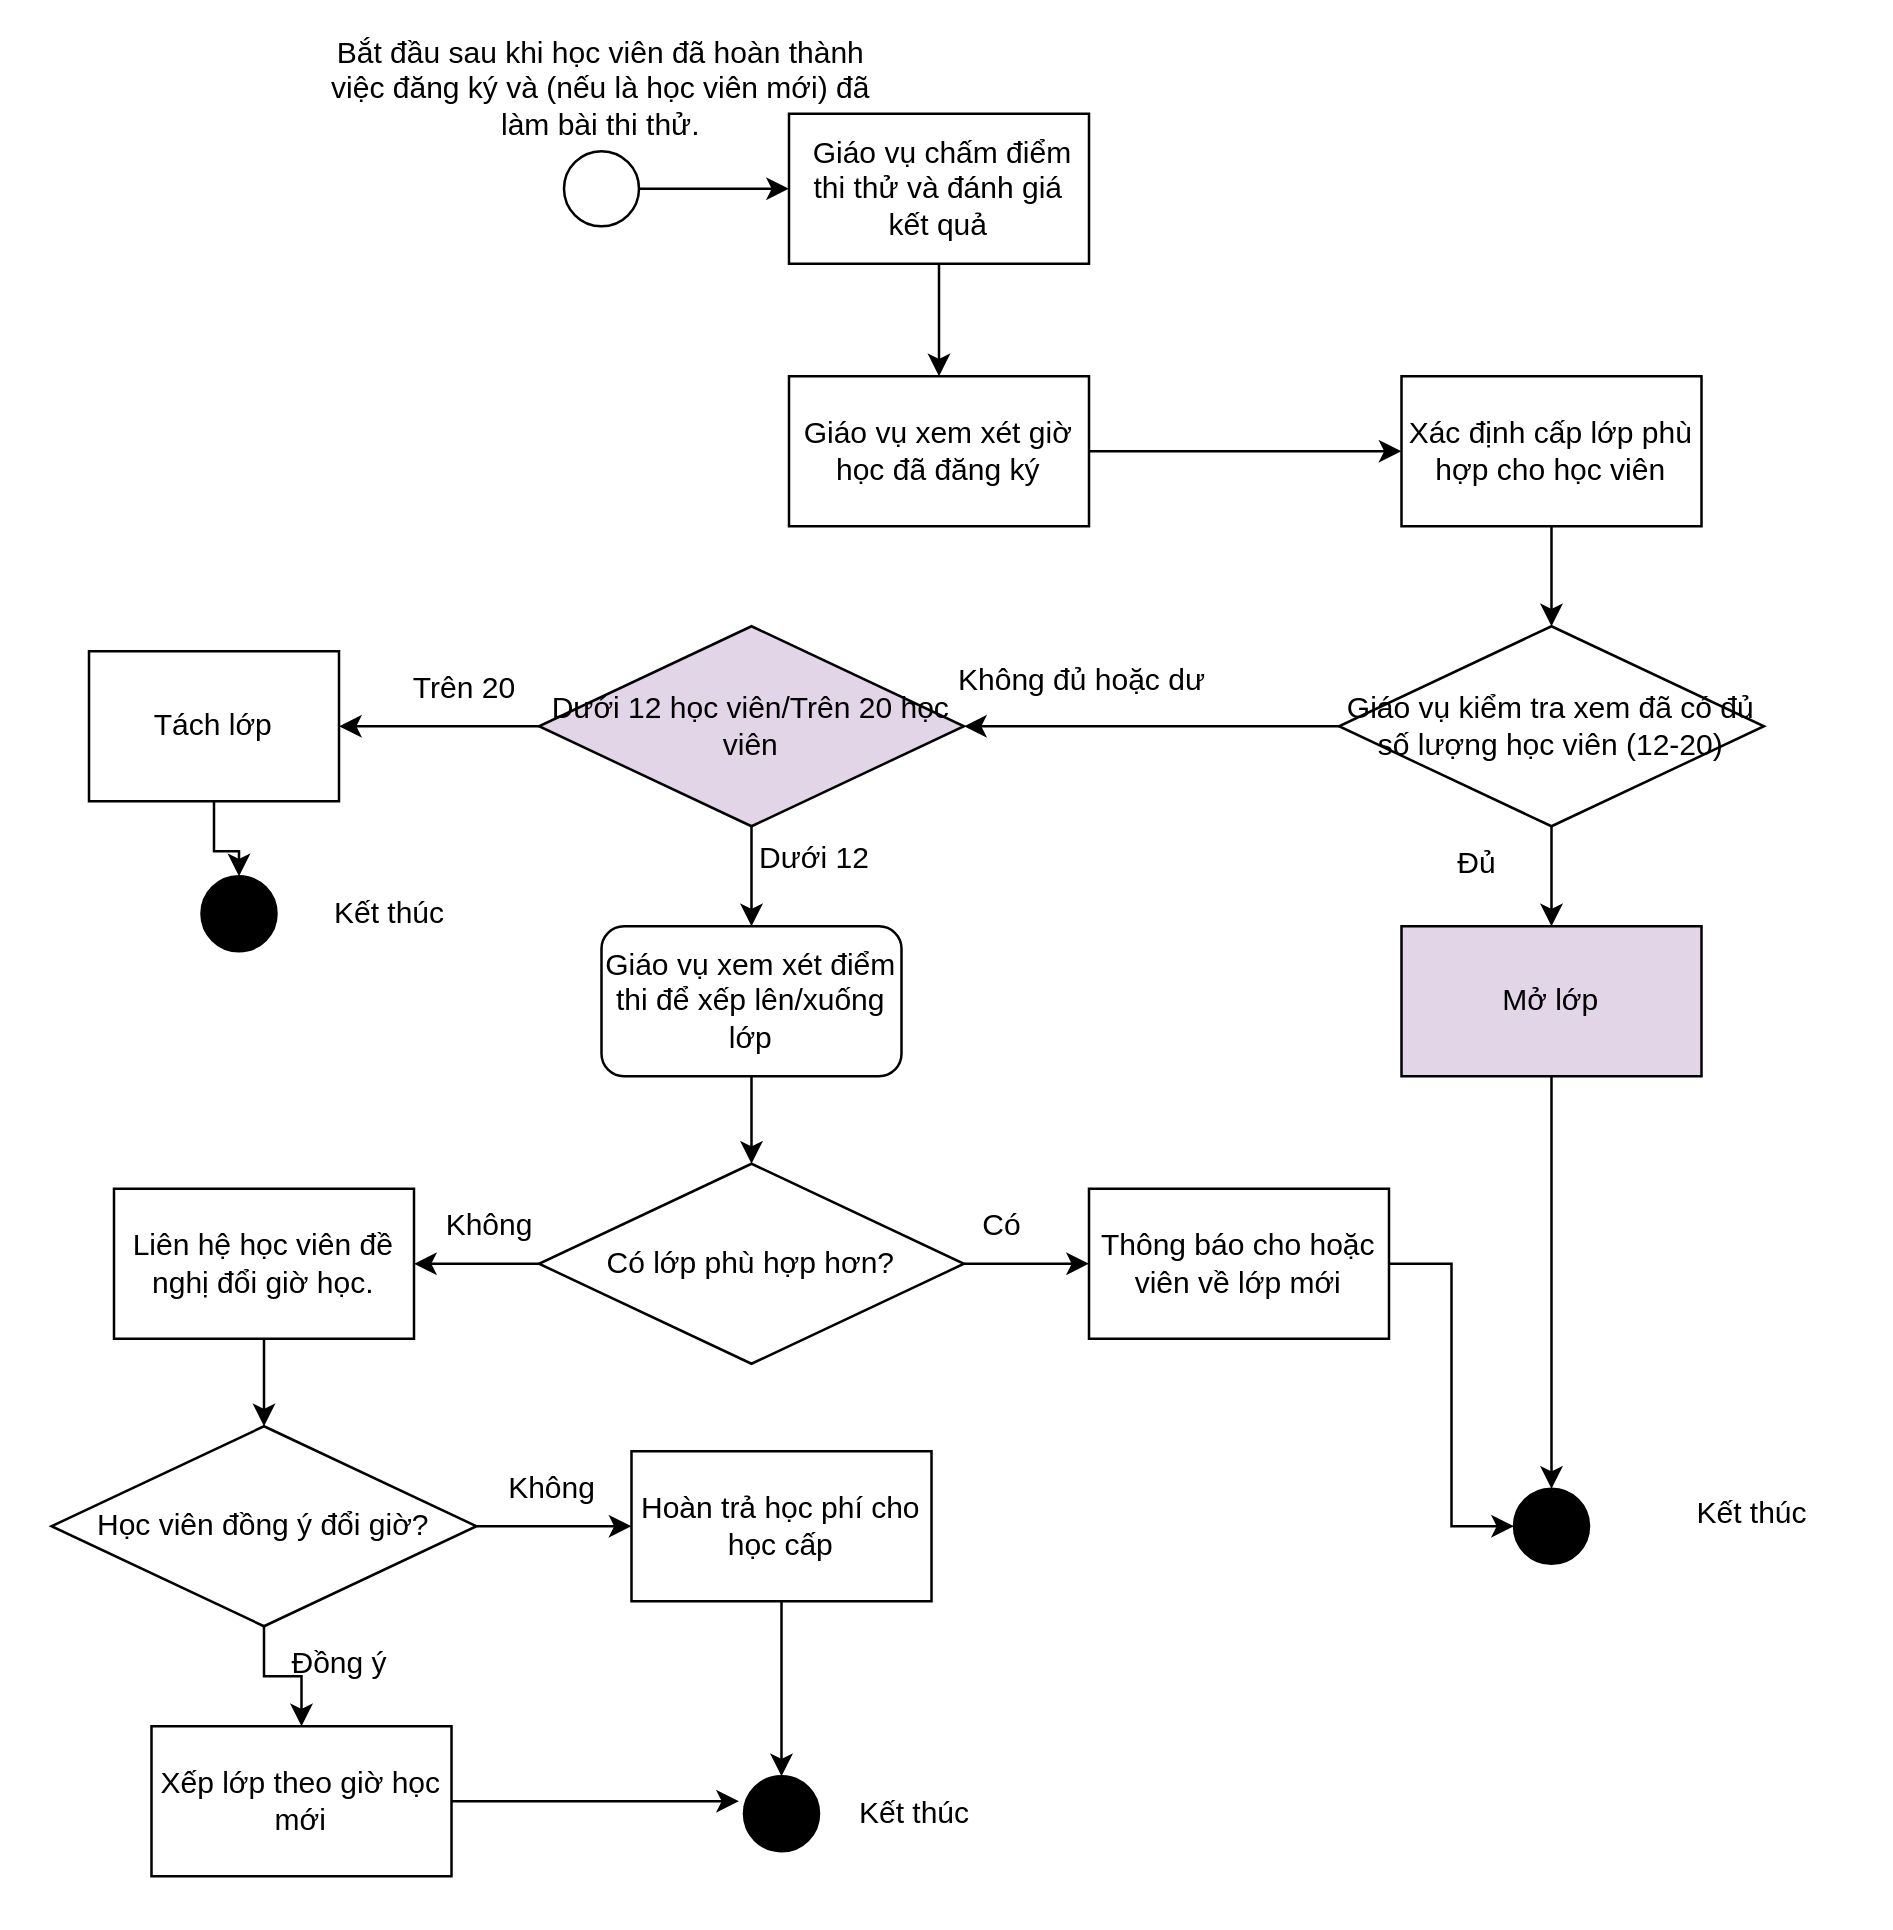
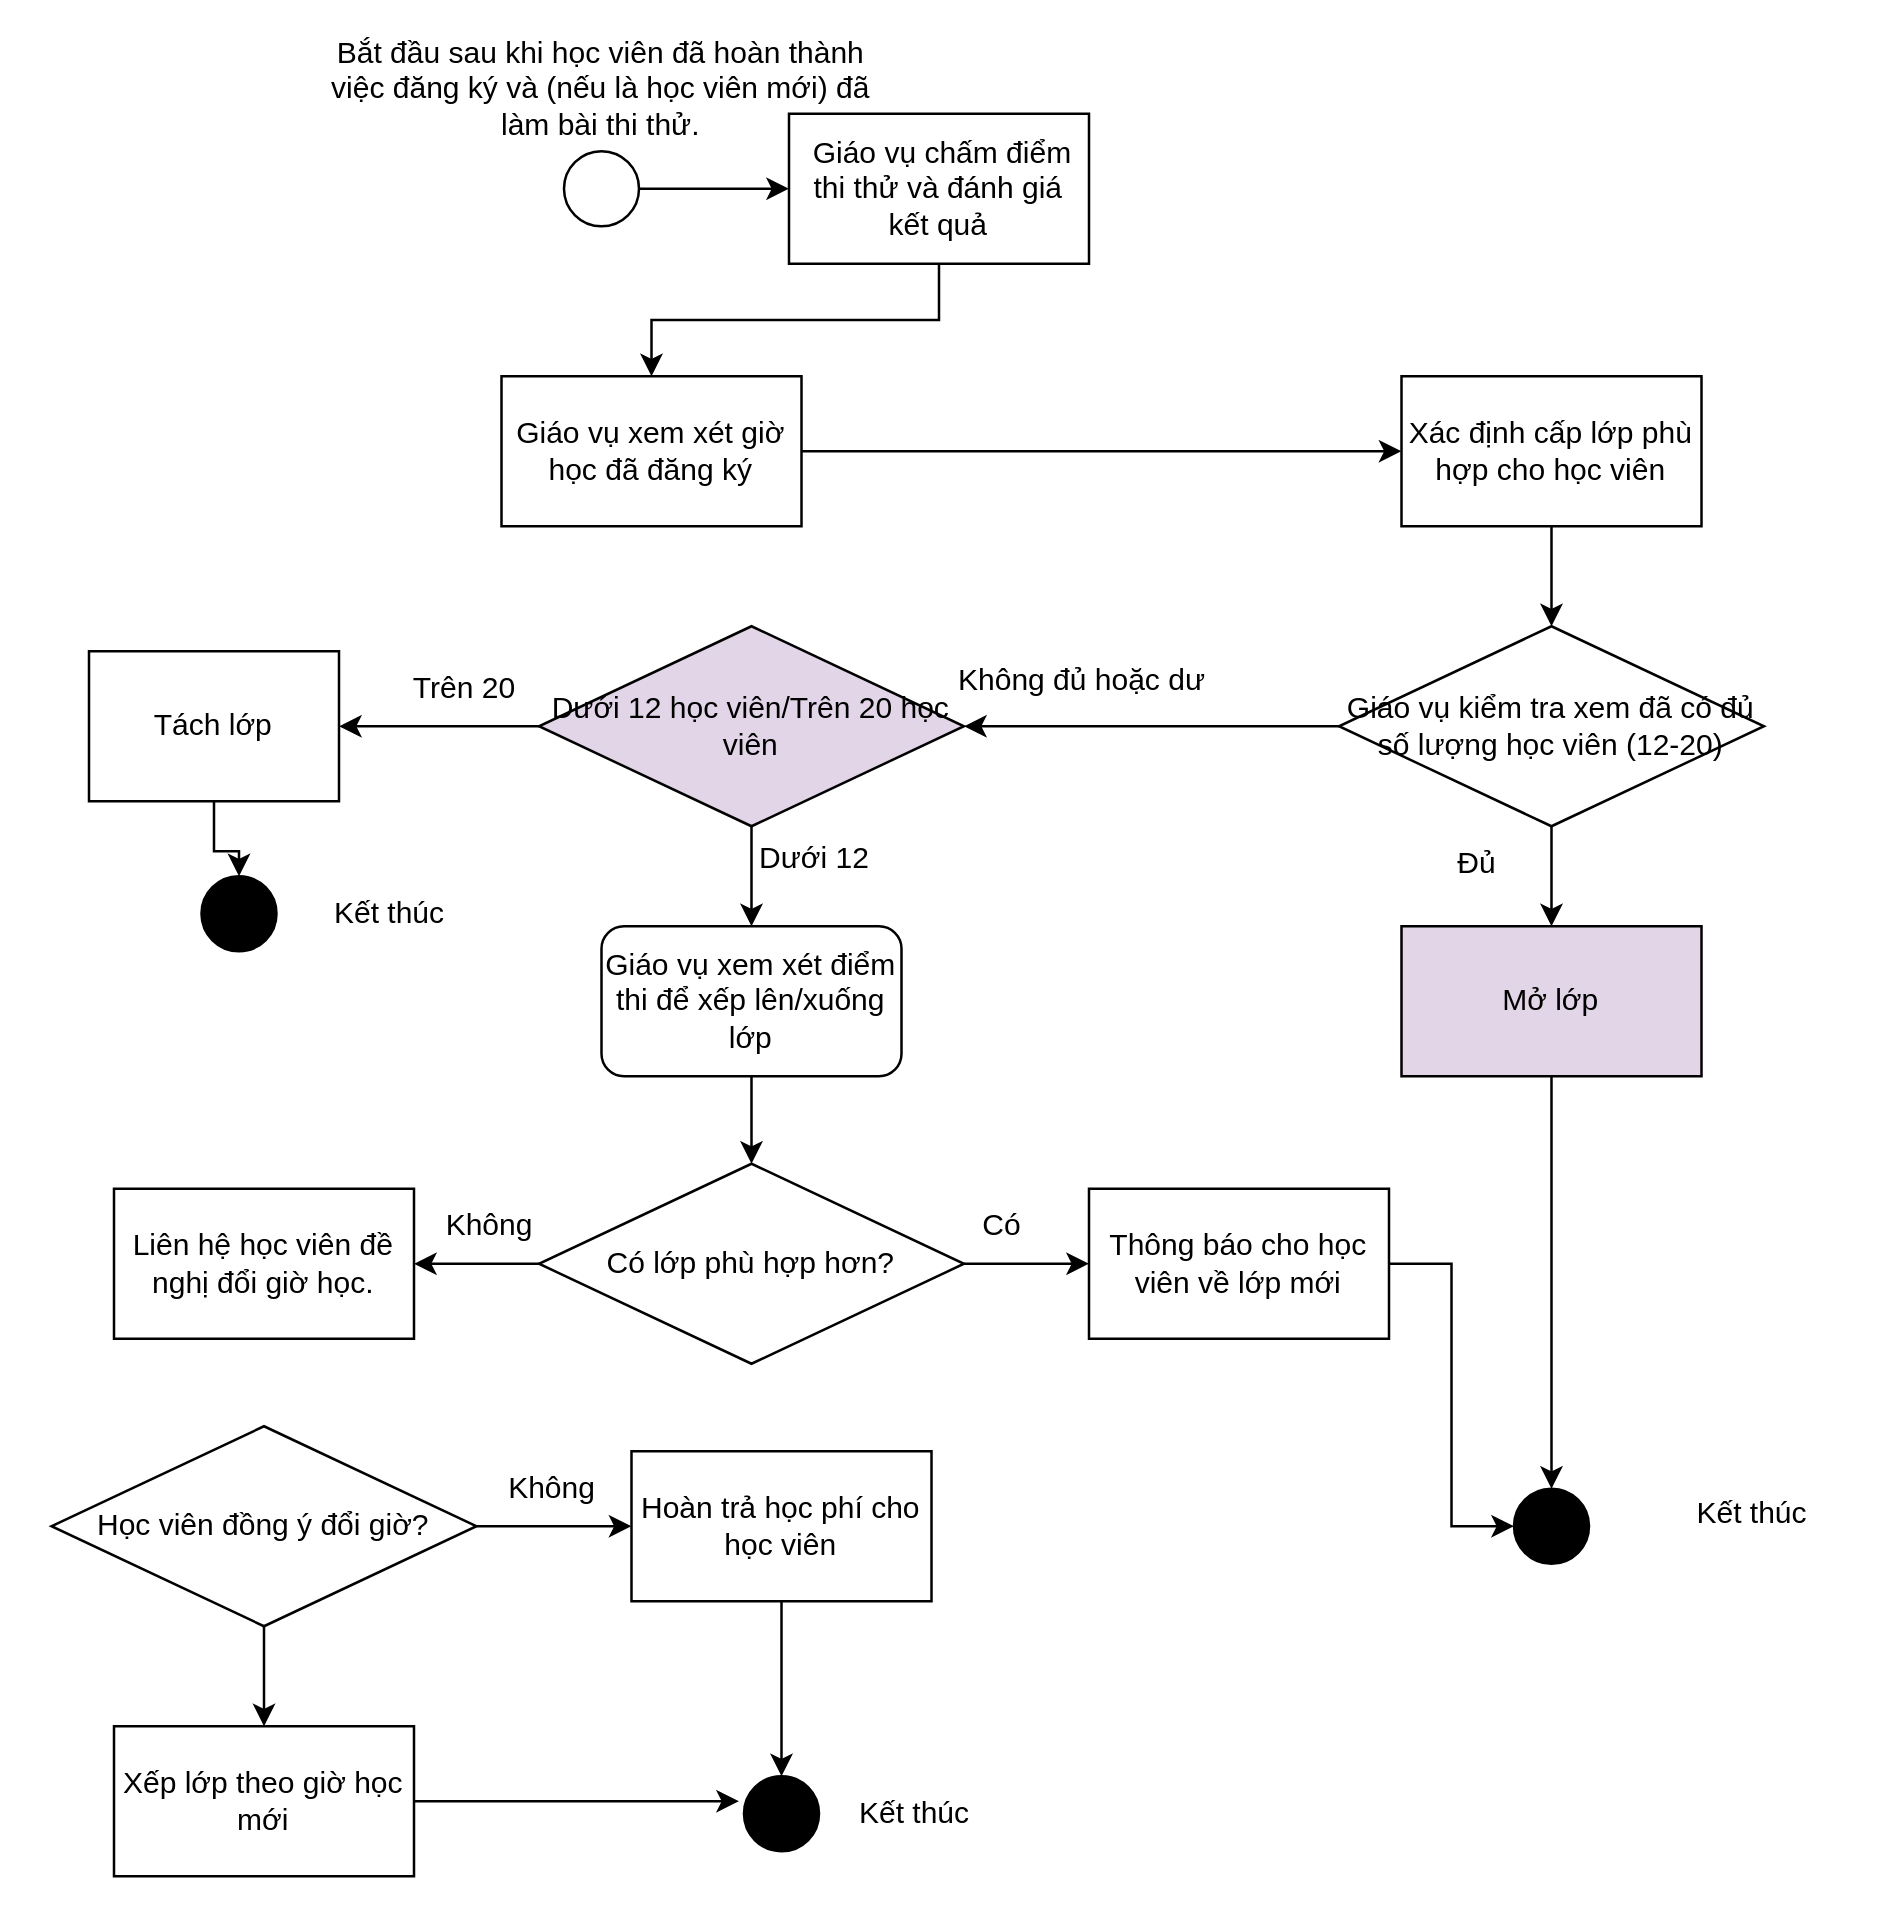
(939, 451) -> (651, 451)
(1239, 1264) -> (1239, 1264)
(264, 1387) -> none
(781, 1526) -> (781, 1526)
(339, 1664) -> none
(301, 1801) -> (264, 1801)
